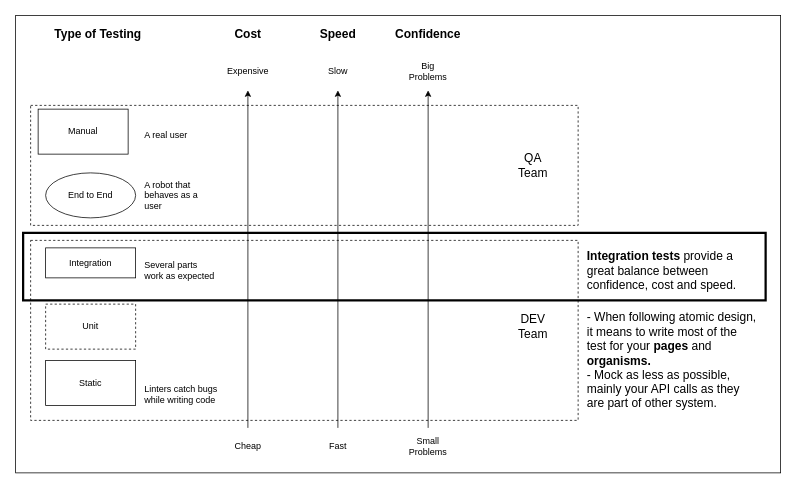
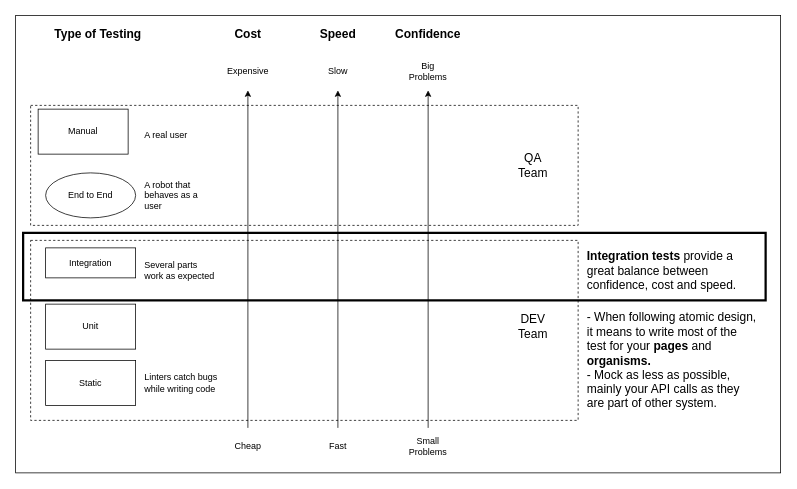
(90, 327) -> (90, 327)
(180, 394) -> (180, 383)
